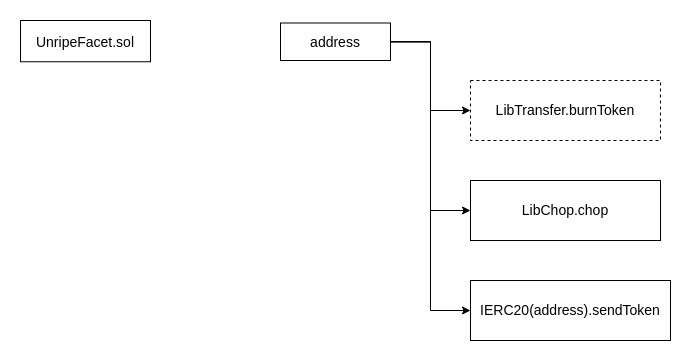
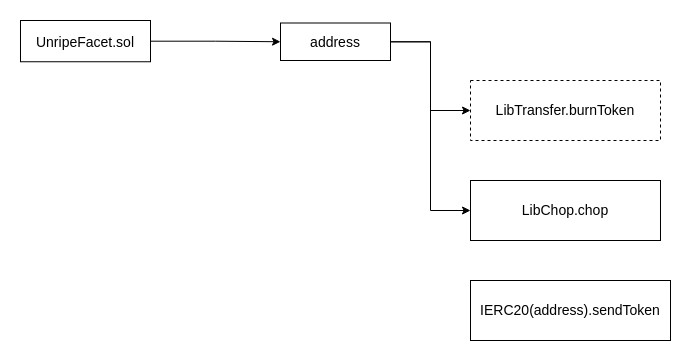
none -> (212, 41)
(431, 277) -> none
